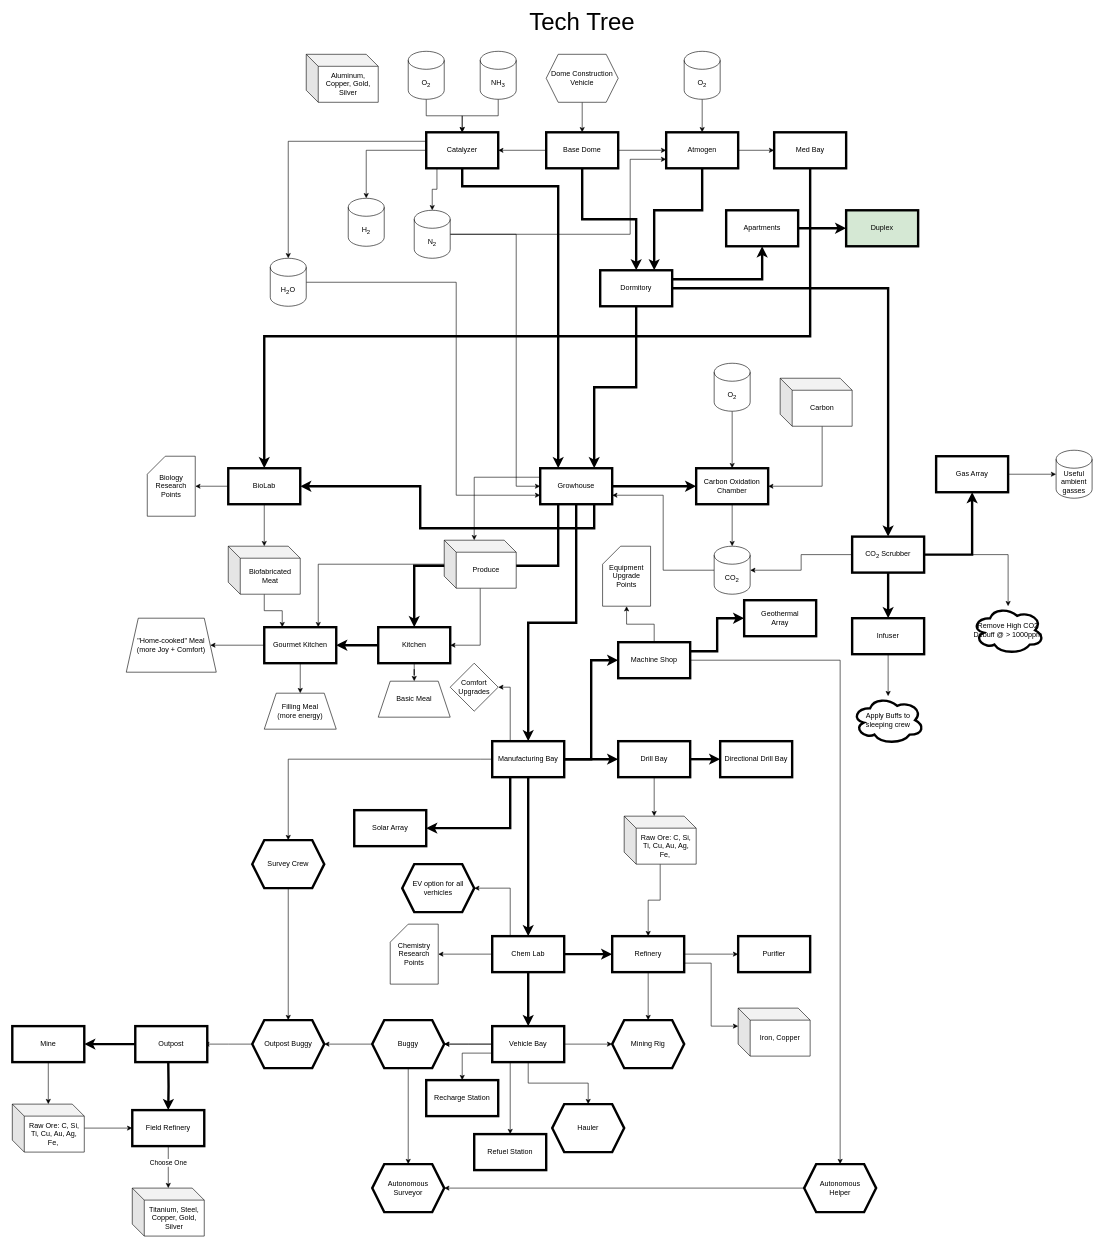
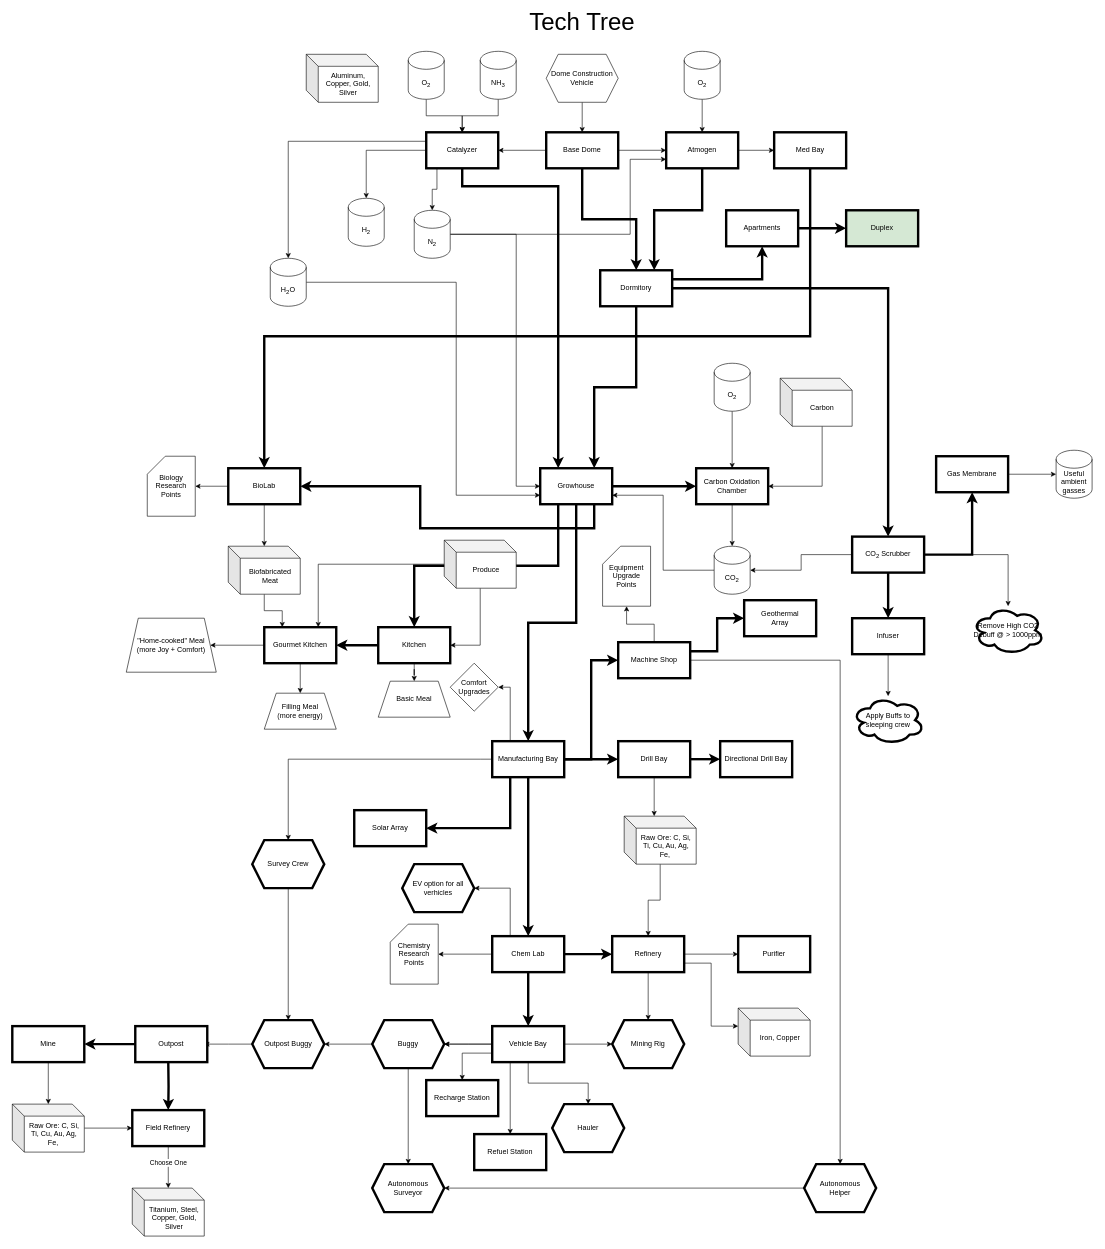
(972, 474) -> (972, 474)
(474, 477) -> none
